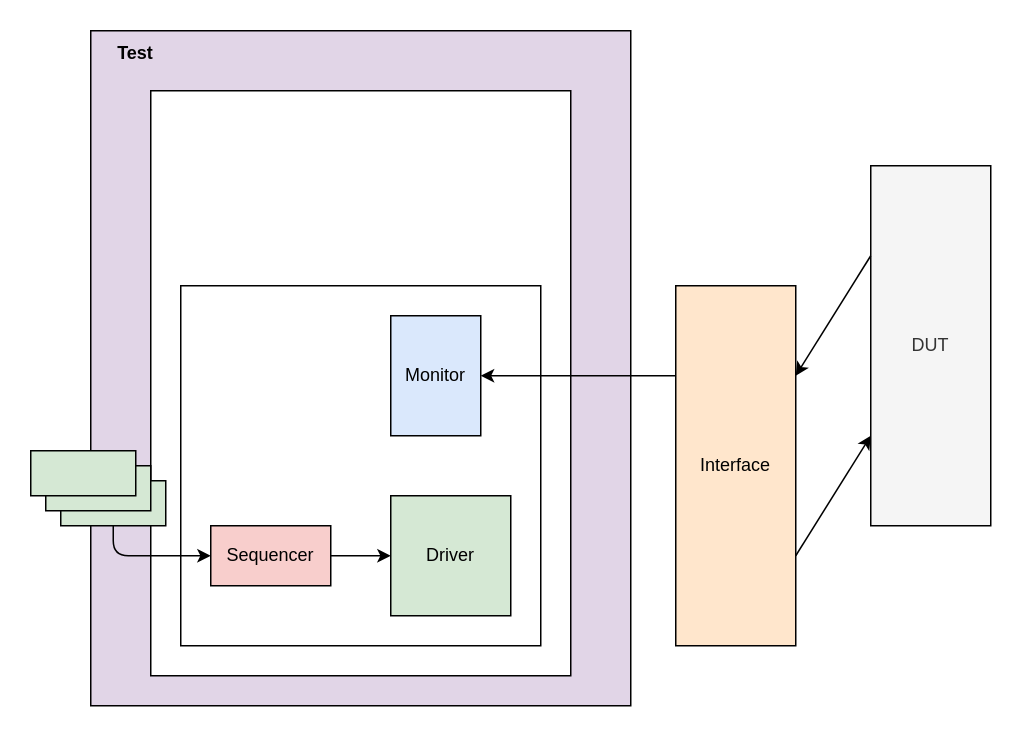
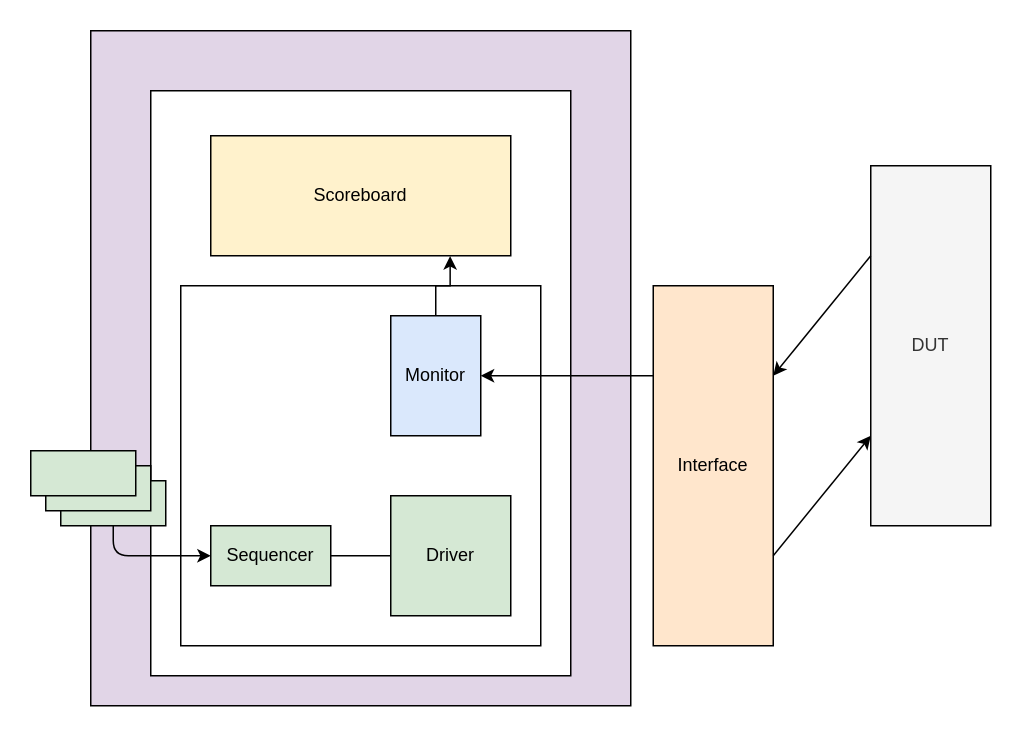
(136, 53) -> none
none -> (361, 196)
none -> (436, 300)
(736, 466) -> (713, 466)
(271, 556) -> (271, 556)
(379, 556) -> (383, 556)
